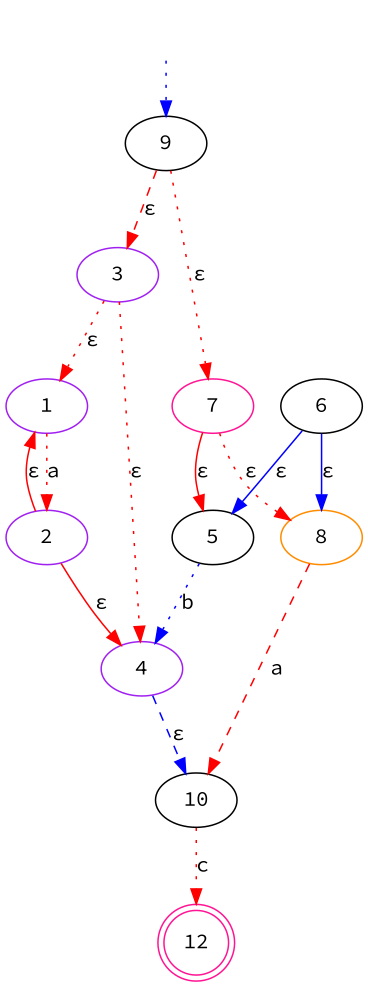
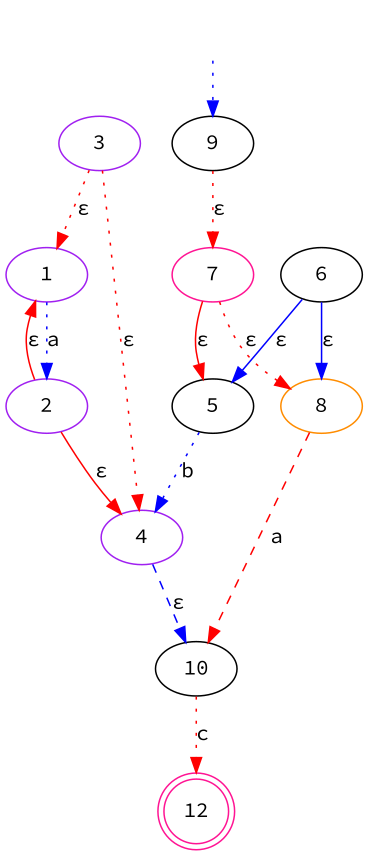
(145, 202) -> none
(47, 464) -> (47, 333)
